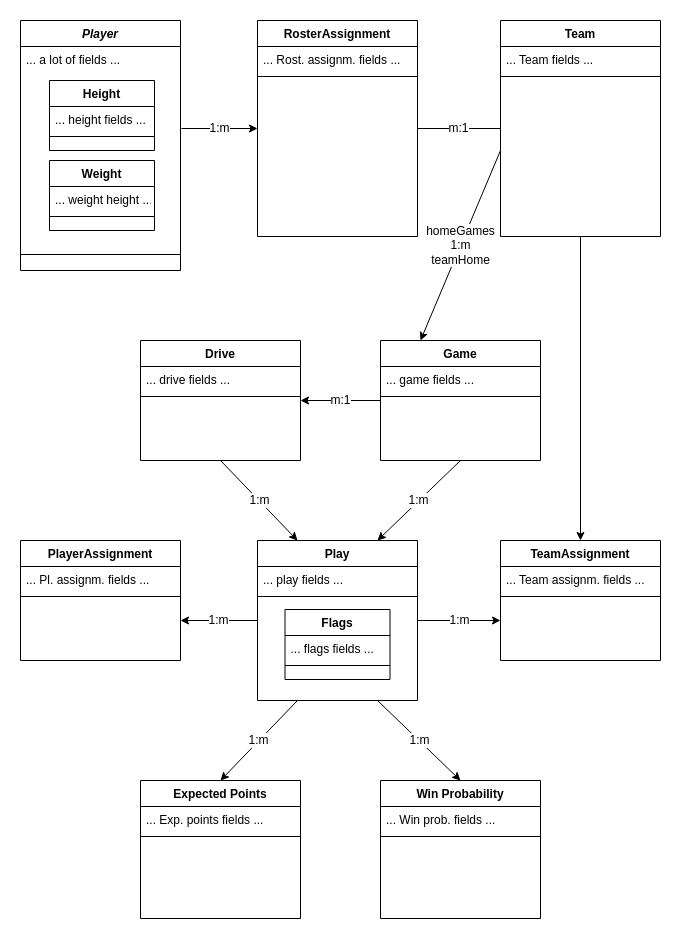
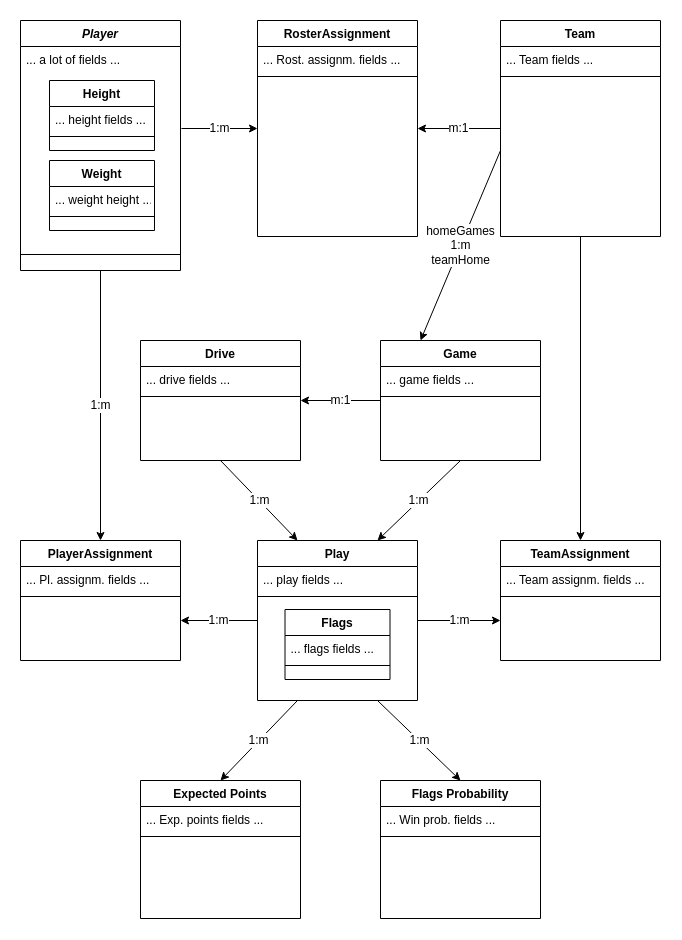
(424, 129) -> (425, 129)
none -> (101, 403)
(460, 794) -> (460, 794)
